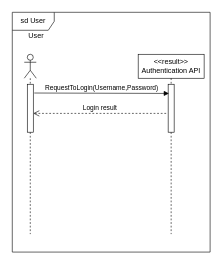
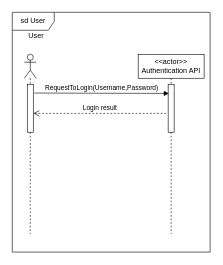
(171, 66) -> (171, 66)
